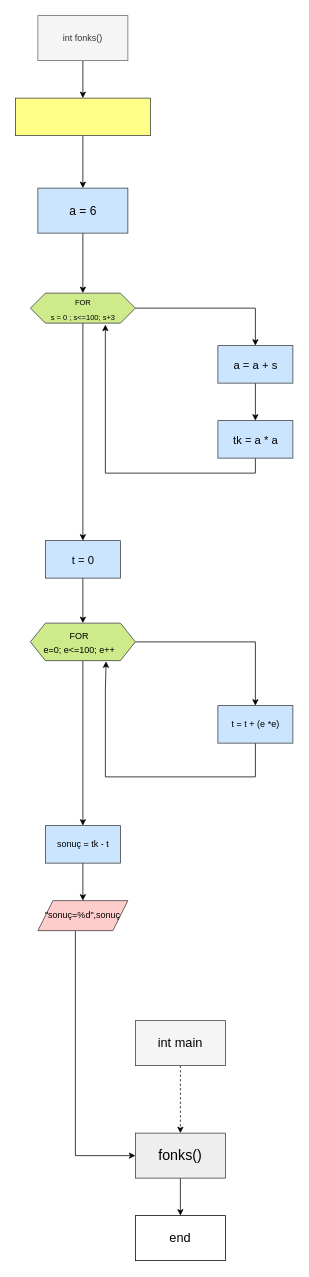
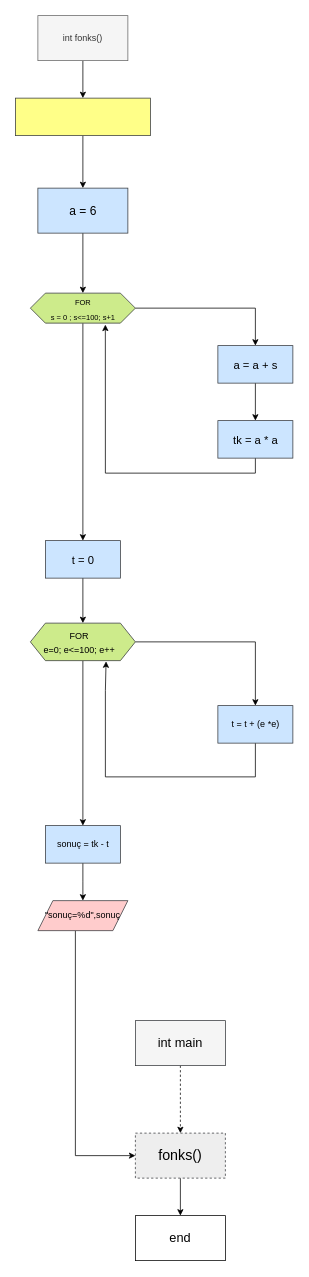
(83, 308) -> (83, 308)
(180, 1155) -> (180, 1155)
